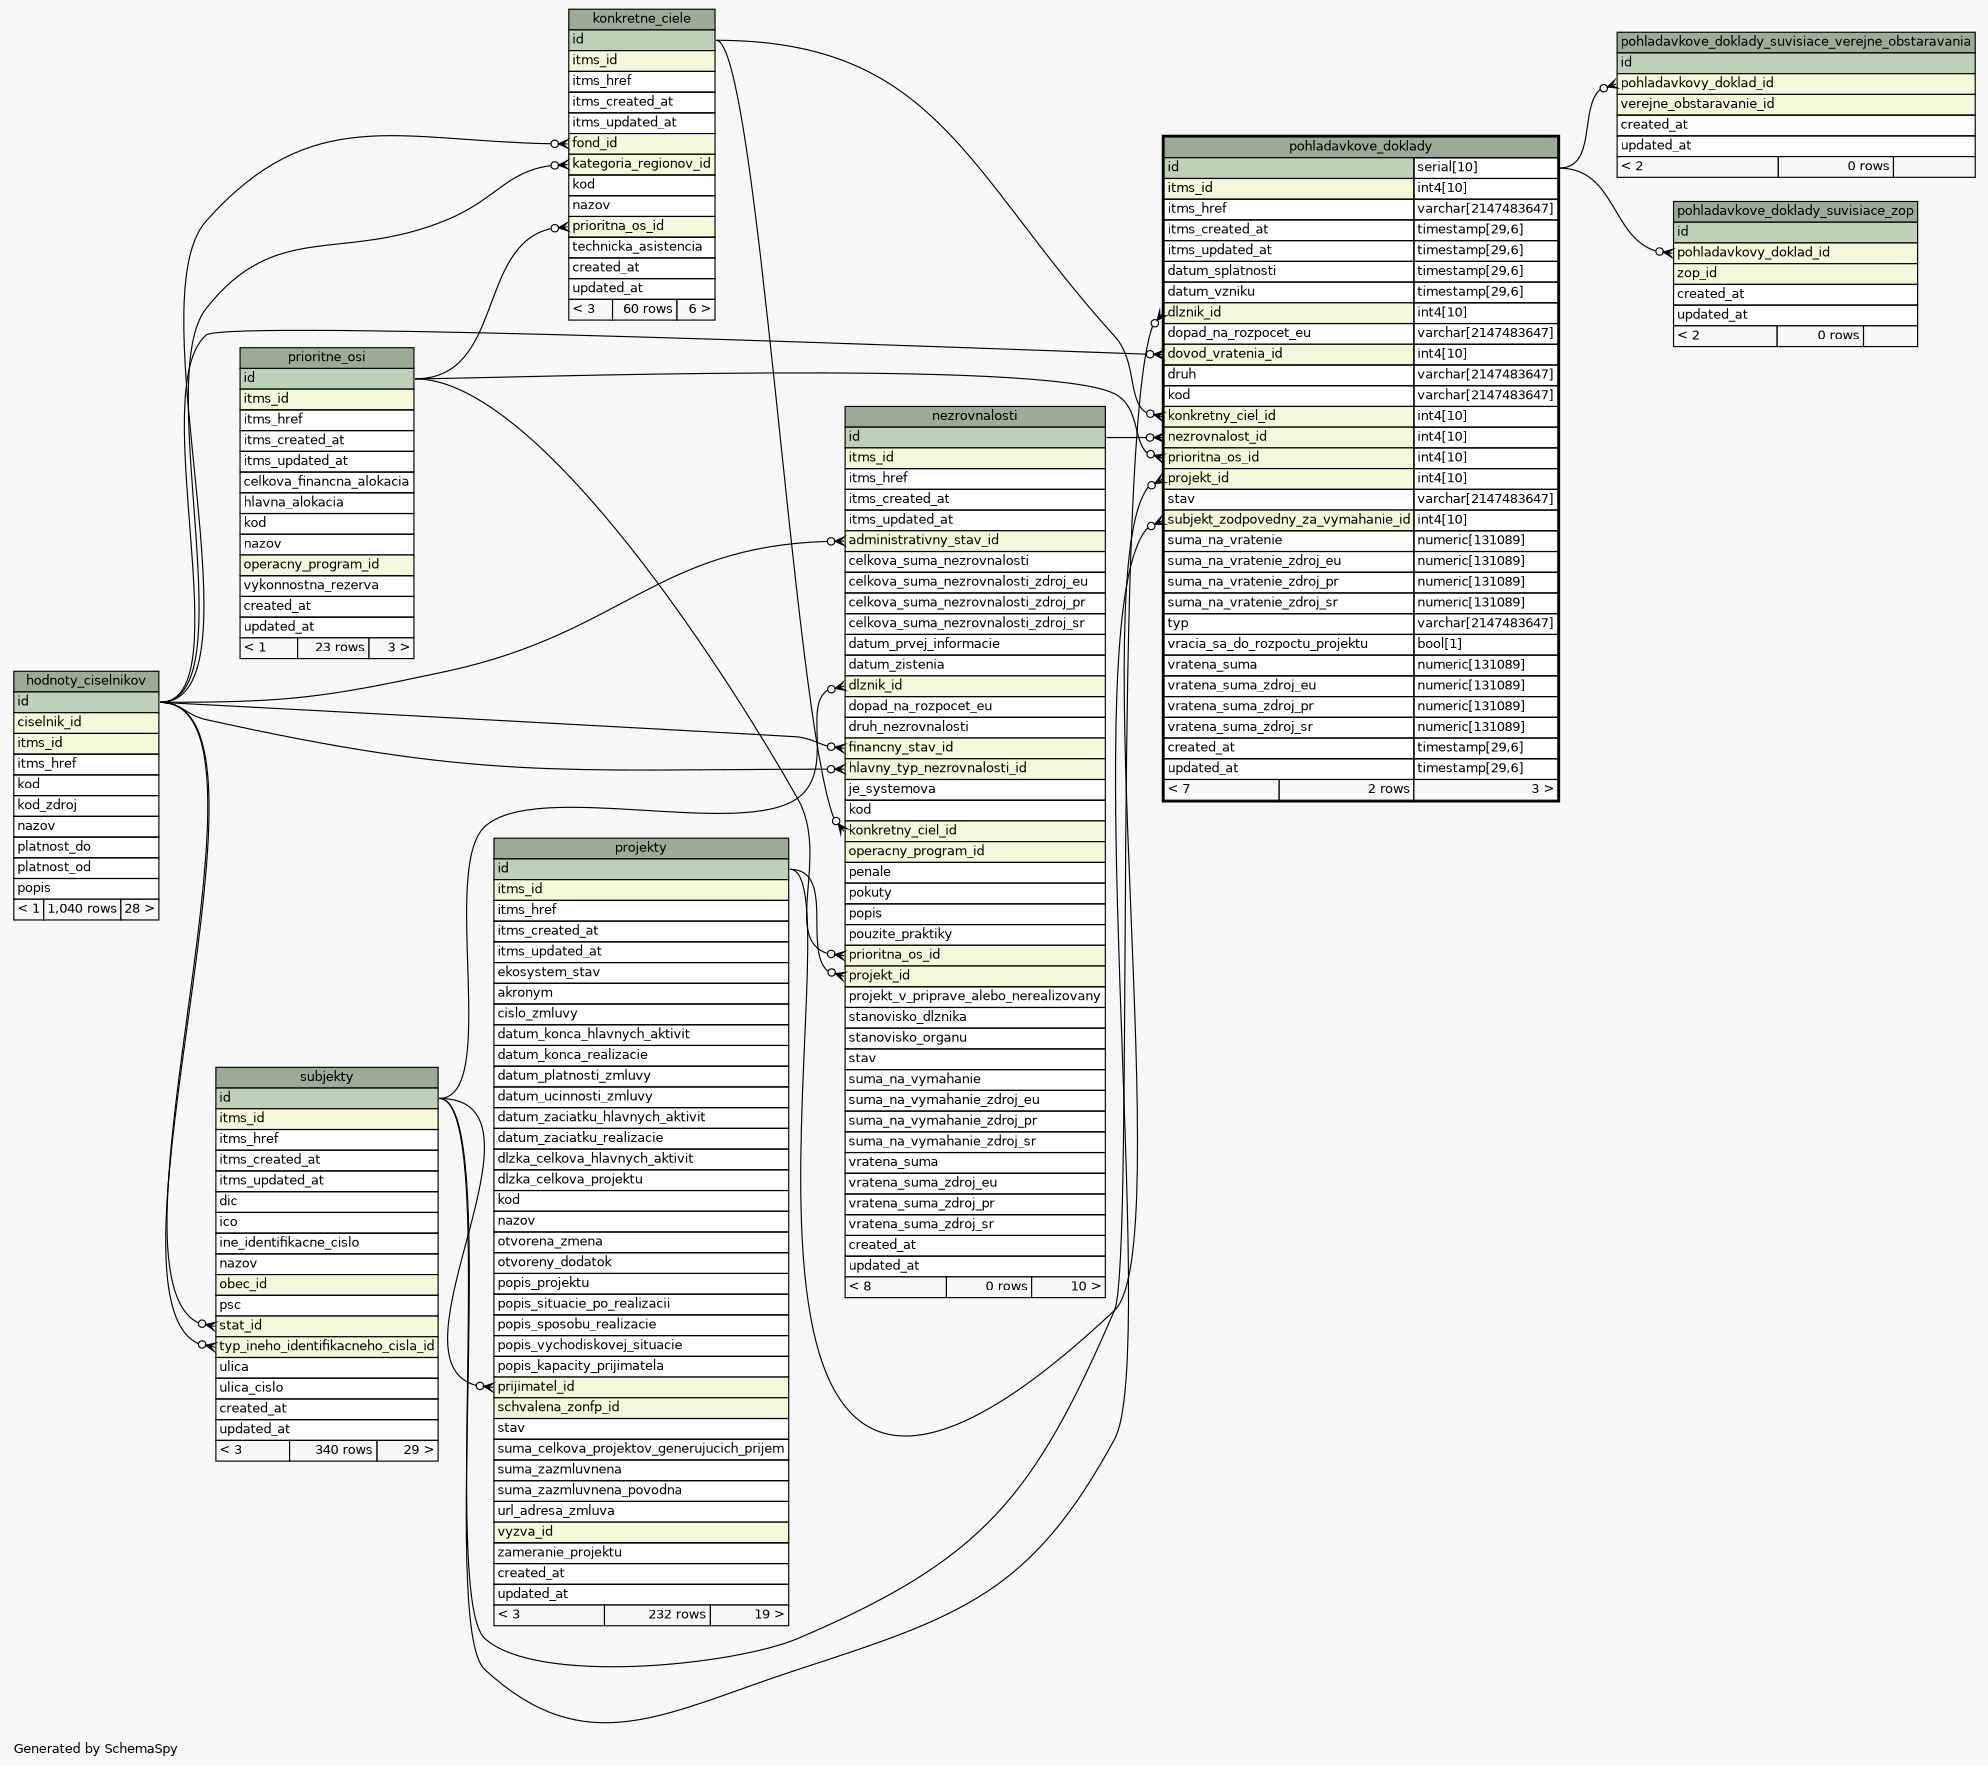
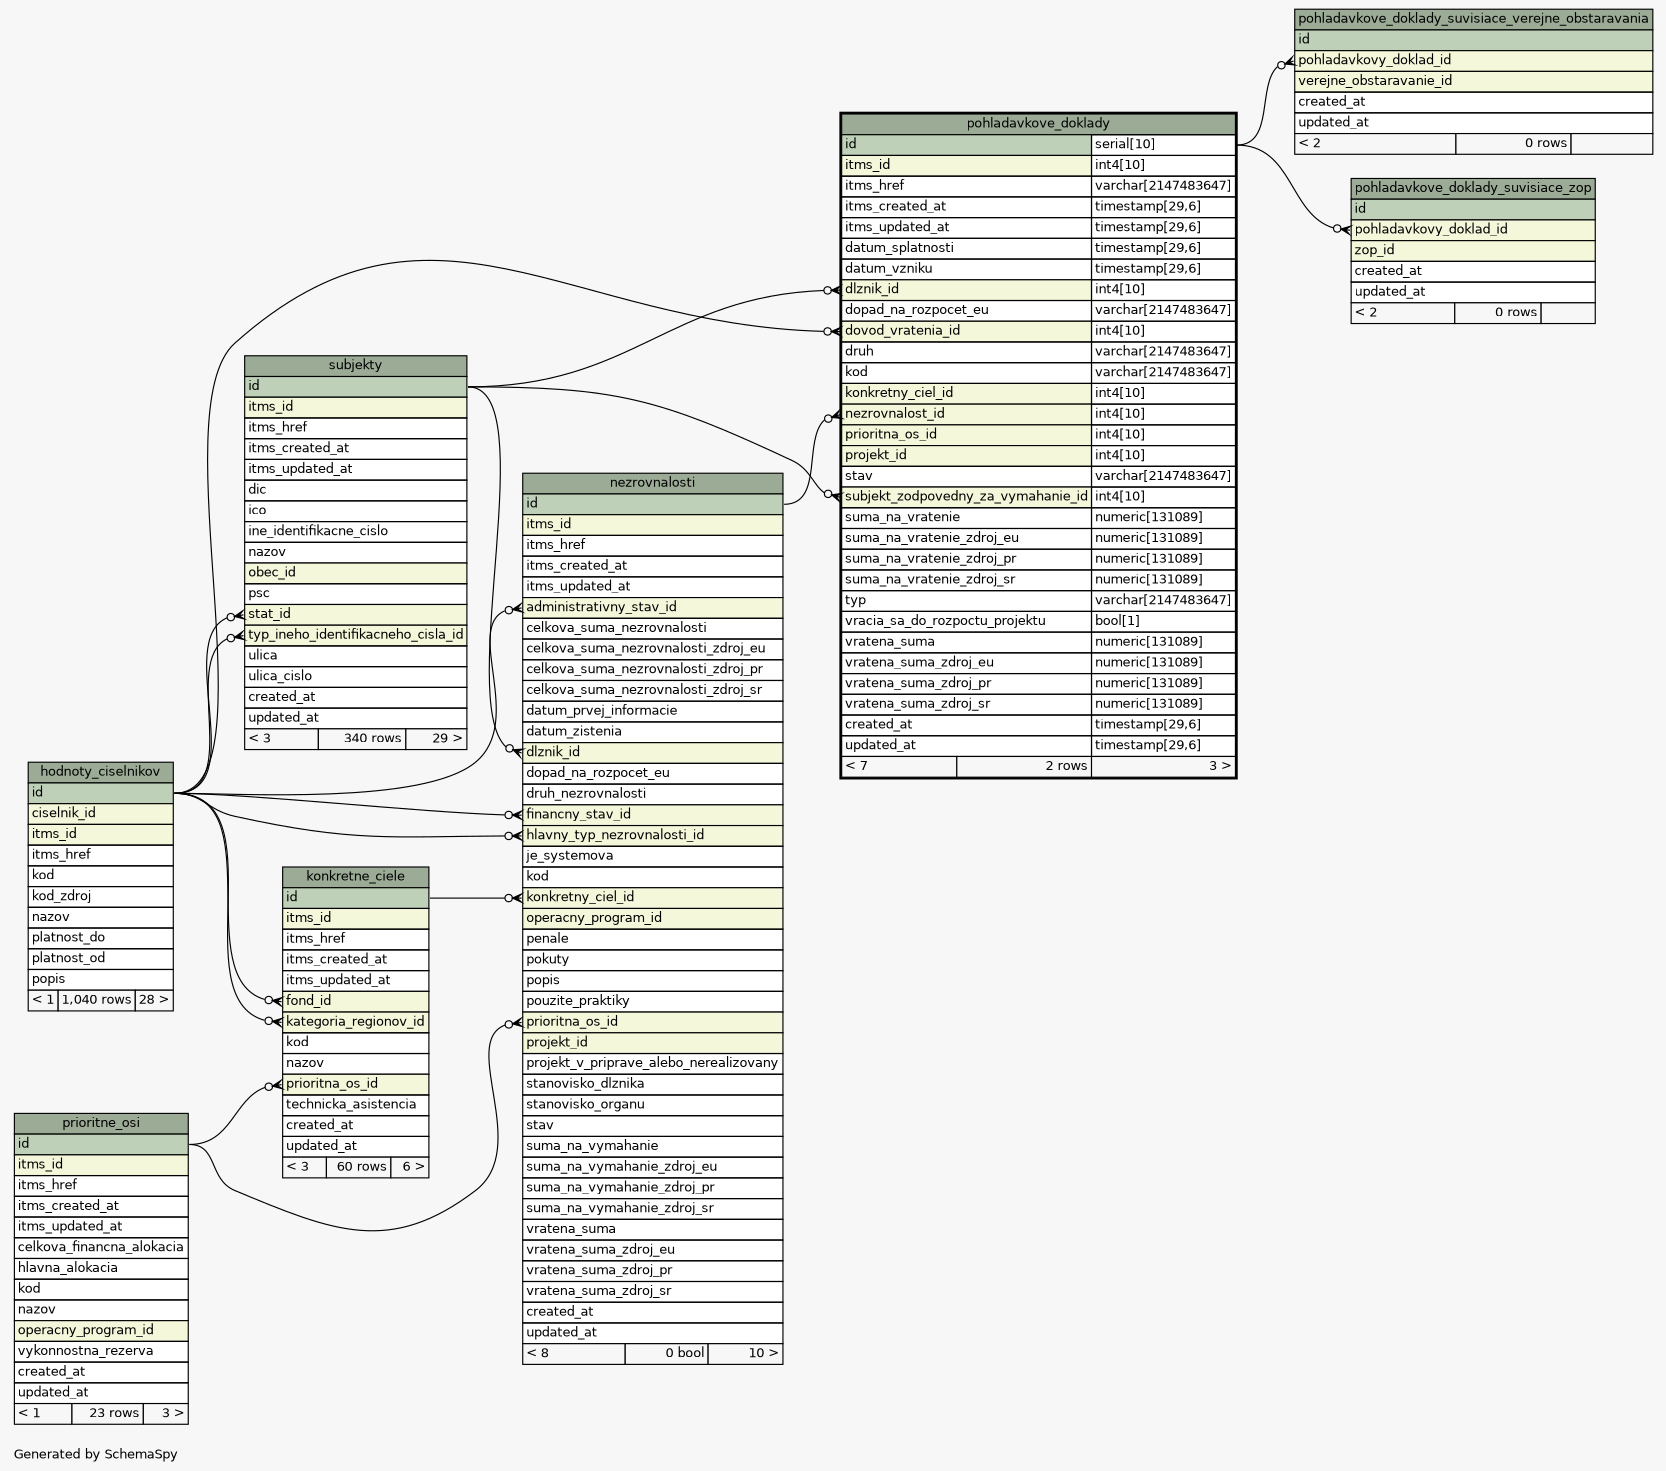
(978, 167) -> none
(800, 373) -> none
(641, 1232) -> none
(1007, 1287) -> (685, 1353)
